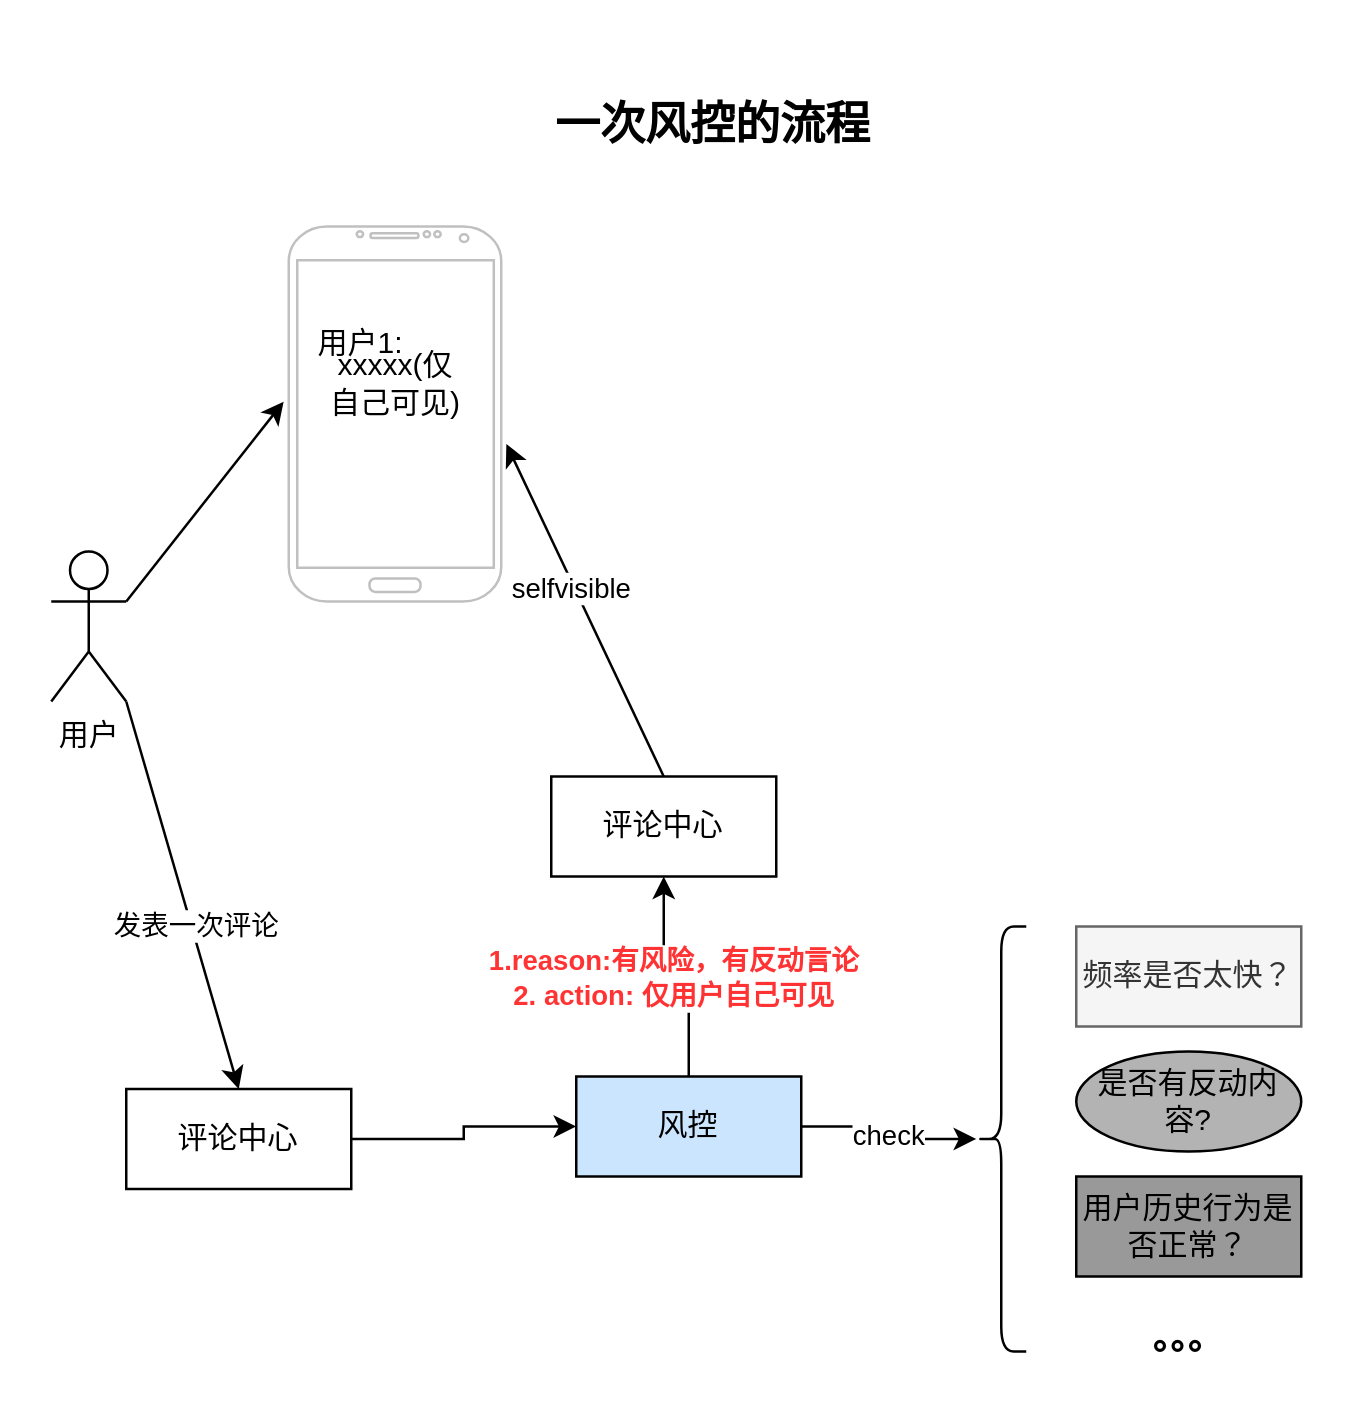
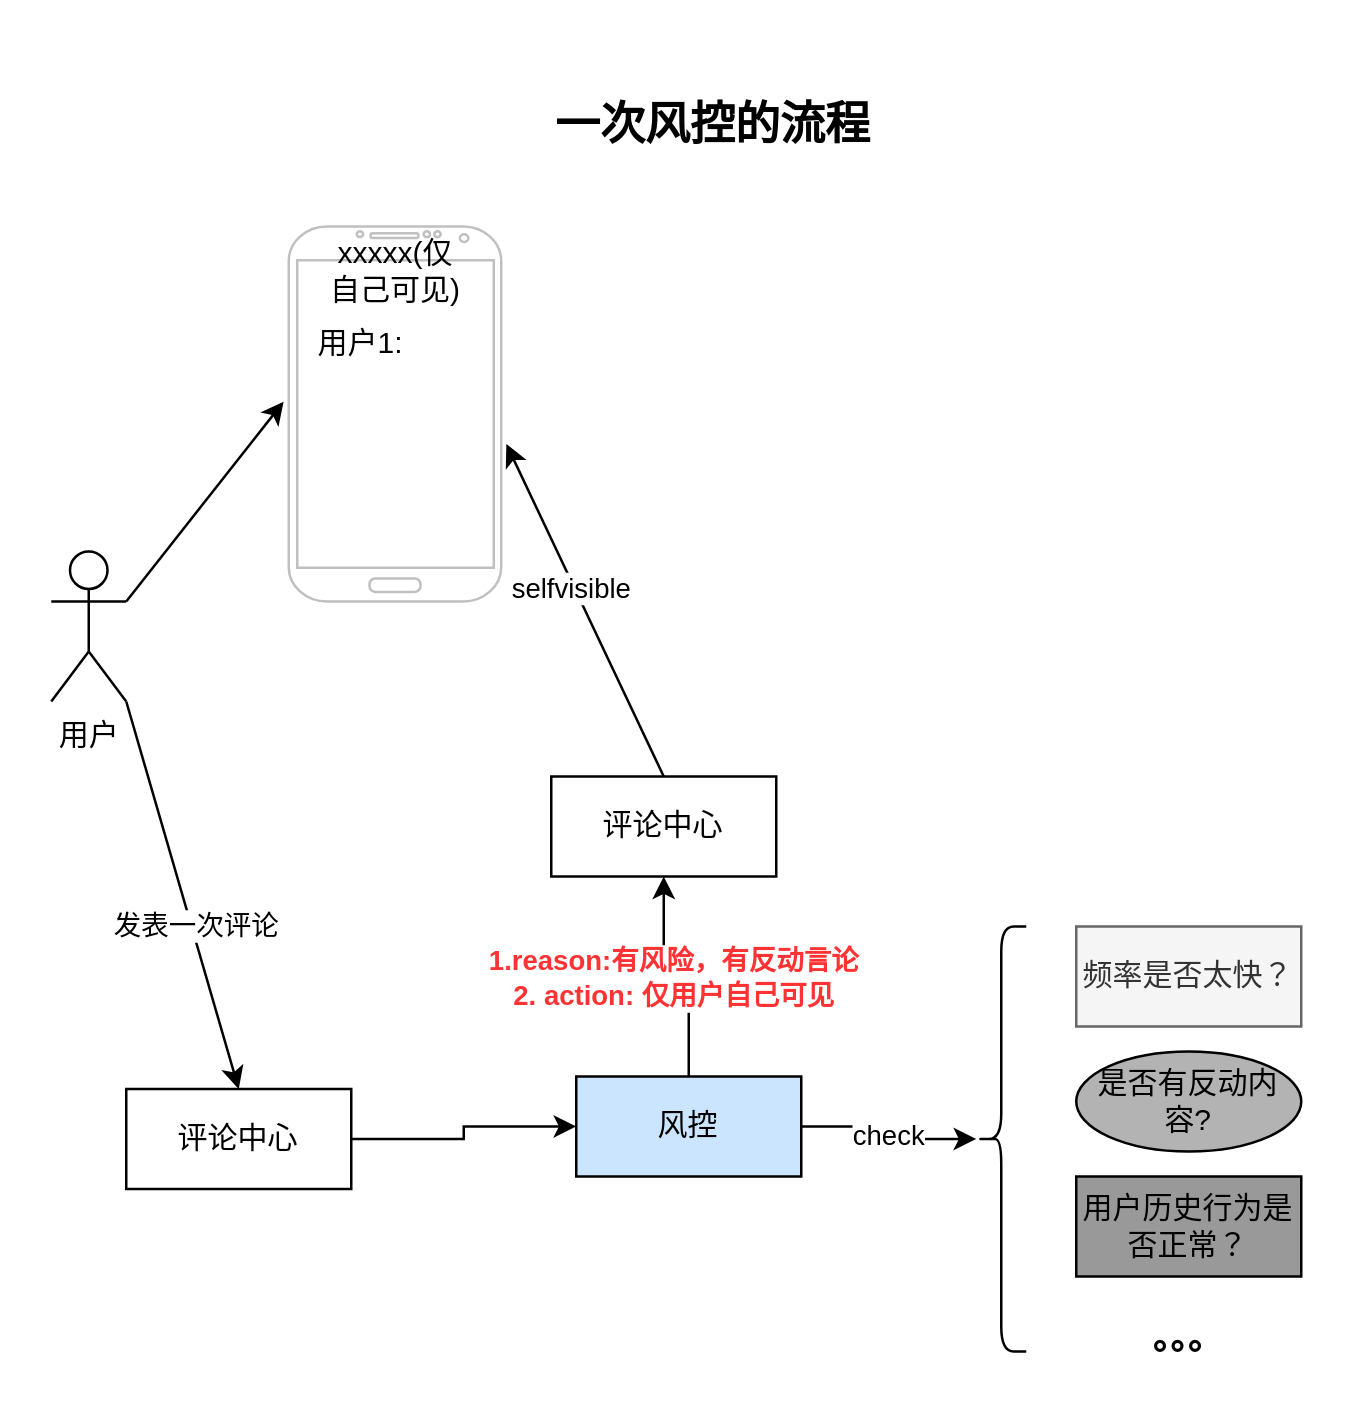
(395, 384) -> (395, 272)
